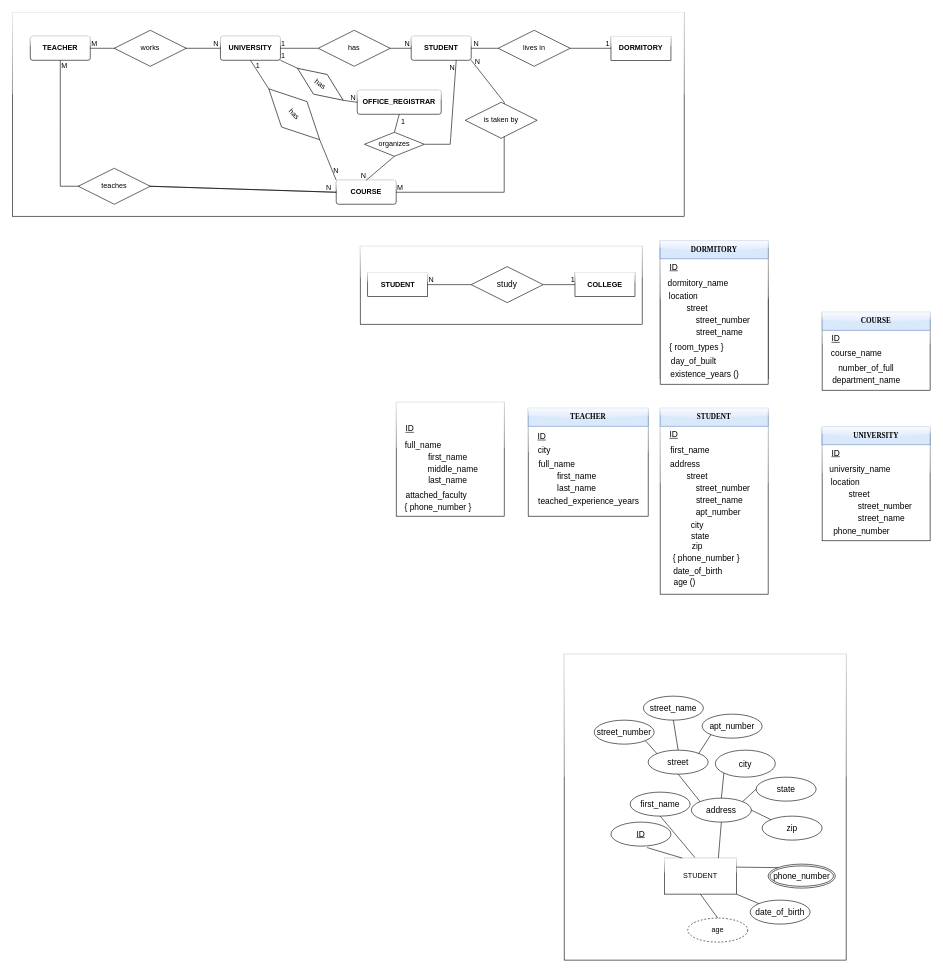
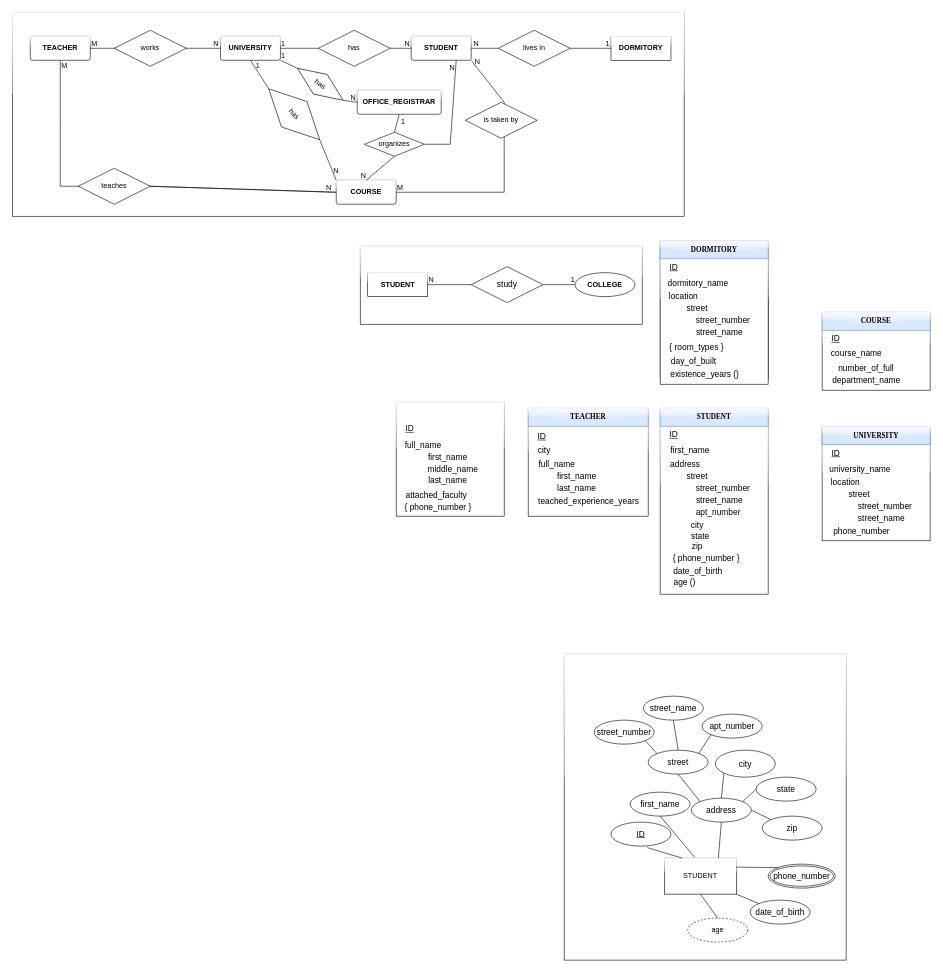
(605, 285) -> (605, 285)
